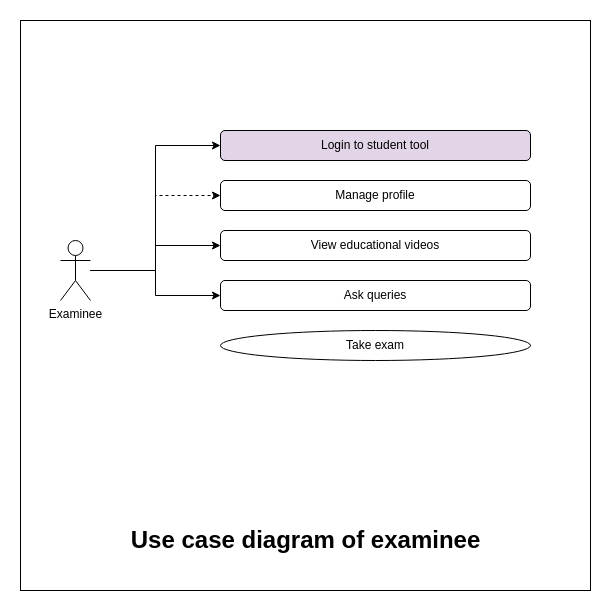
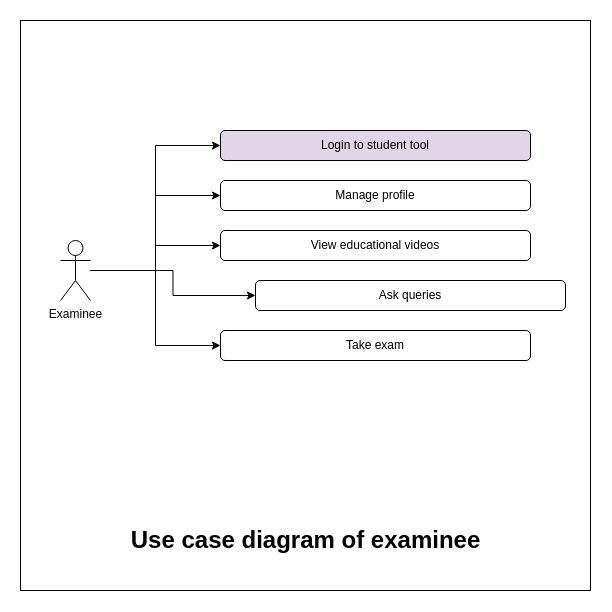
(185, 196) -> (185, 196)
(376, 296) -> (411, 296)
none -> (161, 346)
(376, 346) -> (376, 346)
